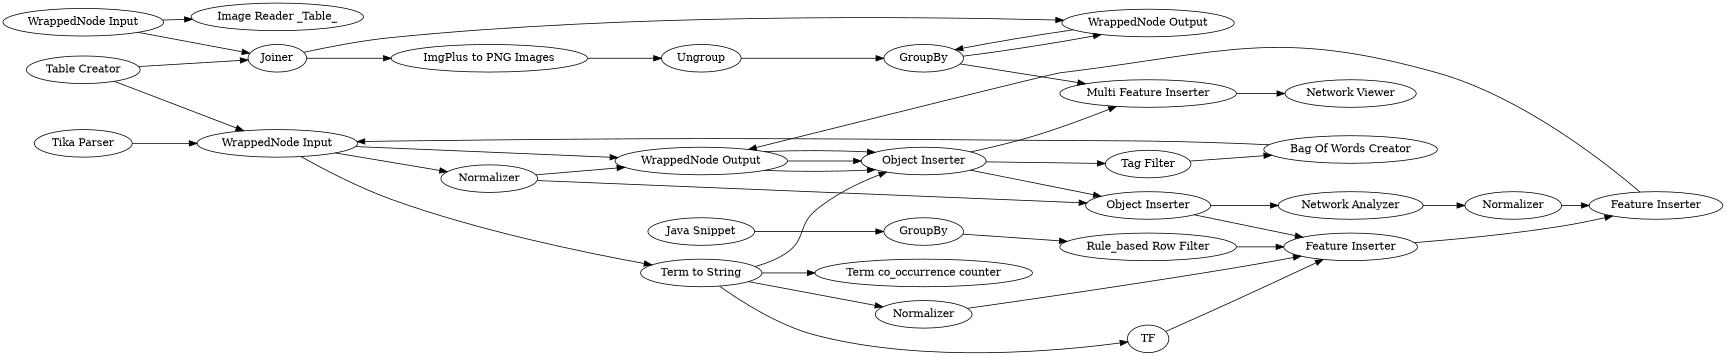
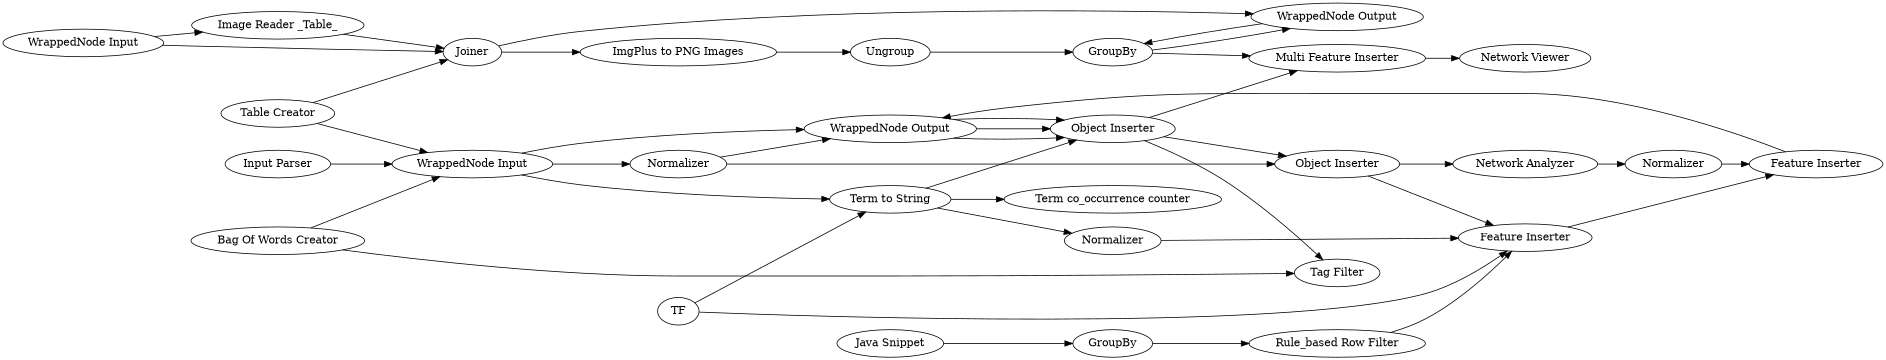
none -> (390, 41)
(83, 143) -> (278, 164)
(1227, 158) -> (814, 276)
(913, 350) -> (777, 259)
